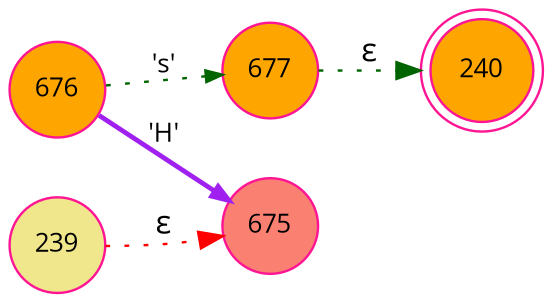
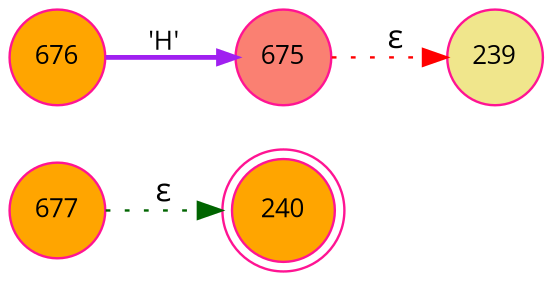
(156, 81) -> none
(152, 245) -> (377, 57)
